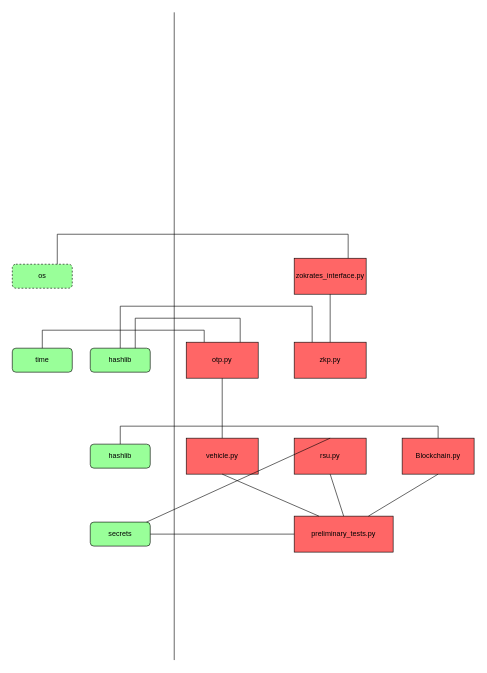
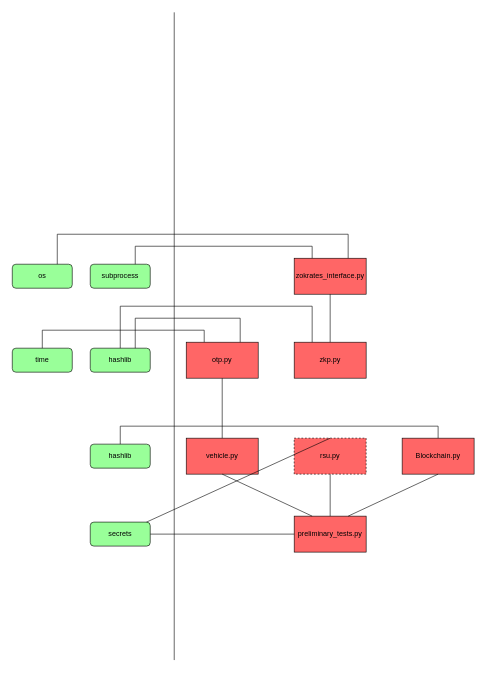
none -> (220, 246)
(42, 276) -> (42, 276)
none -> (120, 276)
(330, 456) -> (330, 456)
(344, 534) -> (330, 534)
